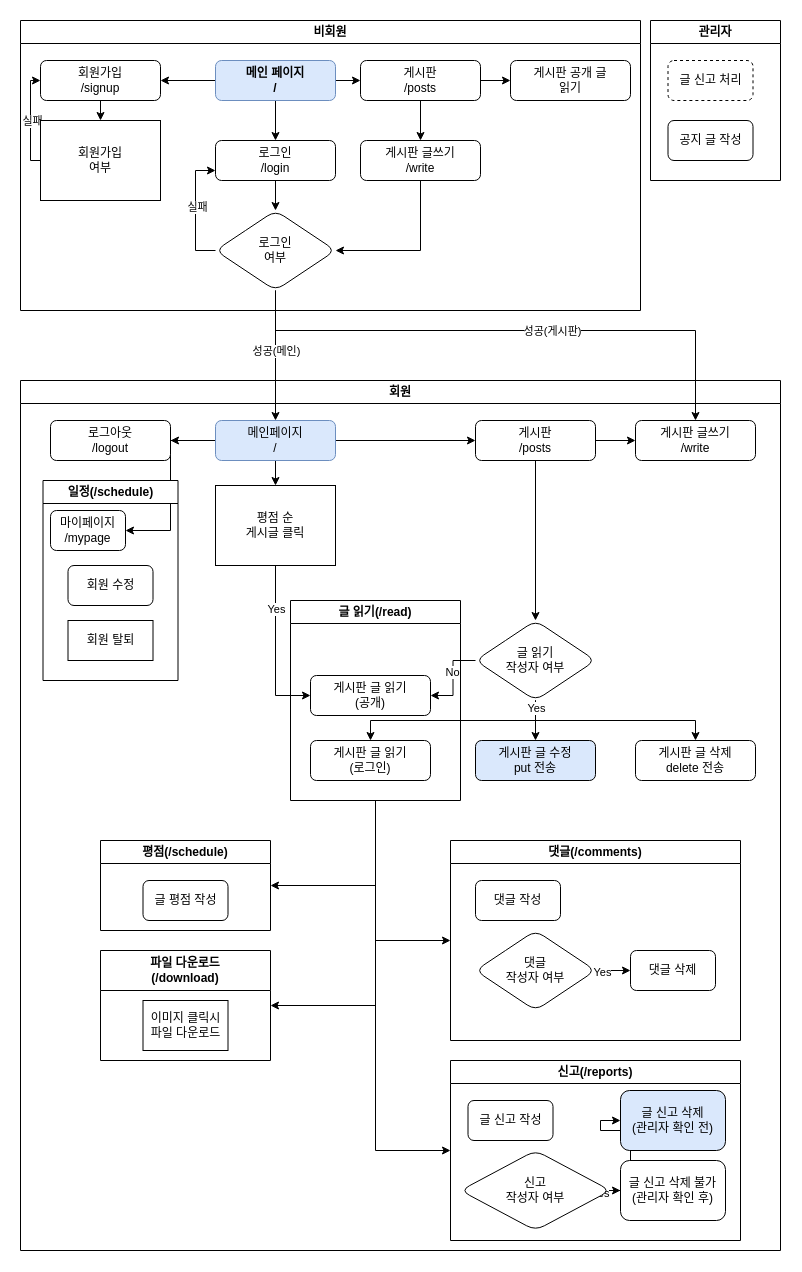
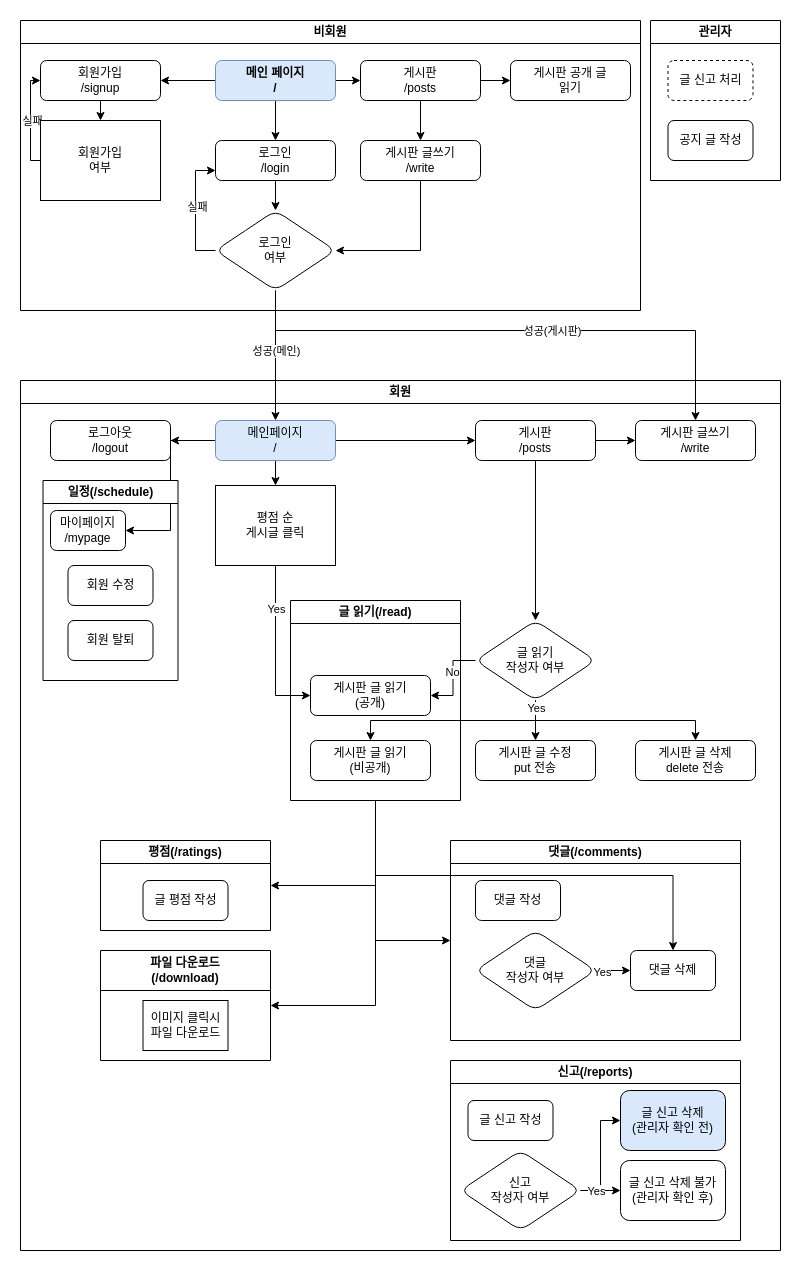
(111, 641) -> (111, 641)
(371, 761) -> (371, 761)
(536, 761) -> (536, 761)
(186, 853) -> (186, 853)
(376, 1112) -> (559, 876)
(536, 1191) -> (521, 1191)
